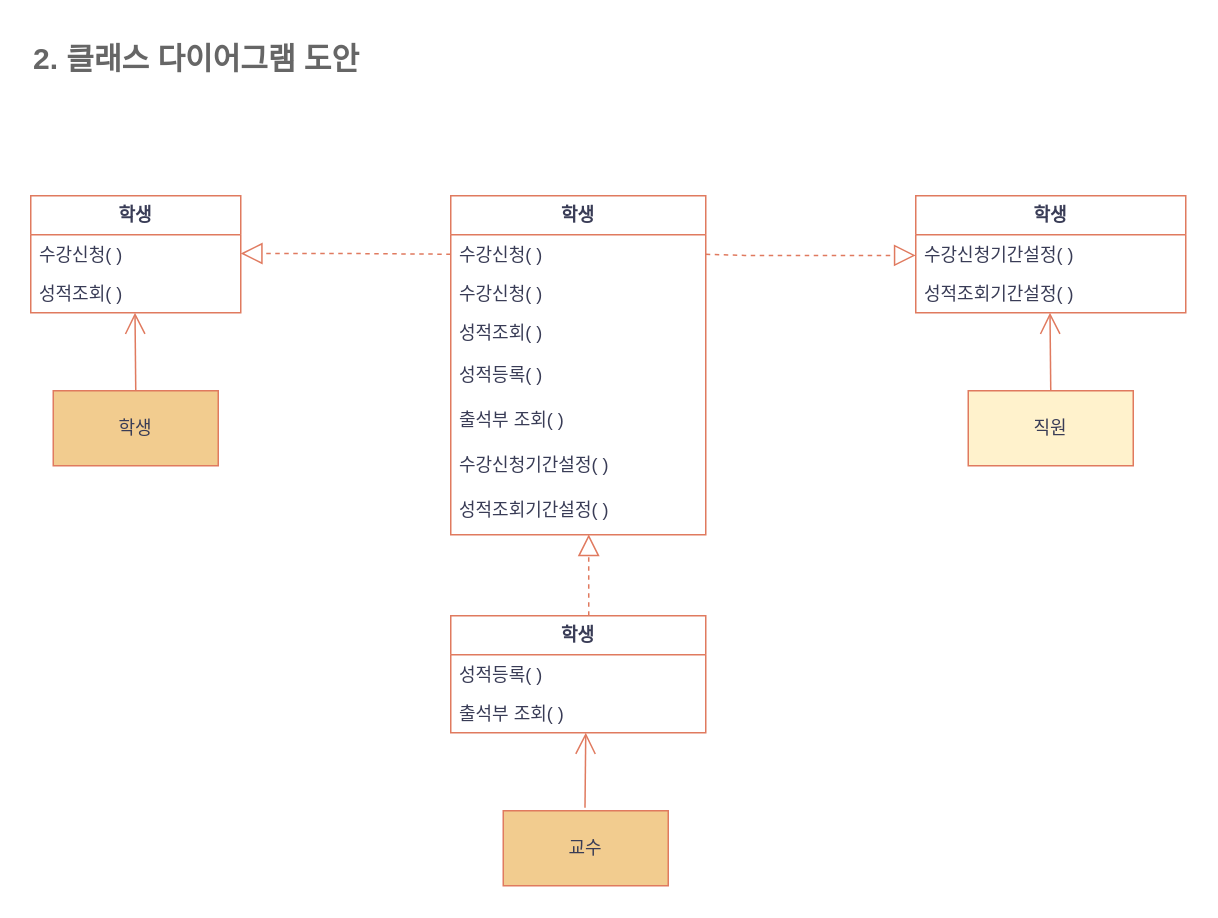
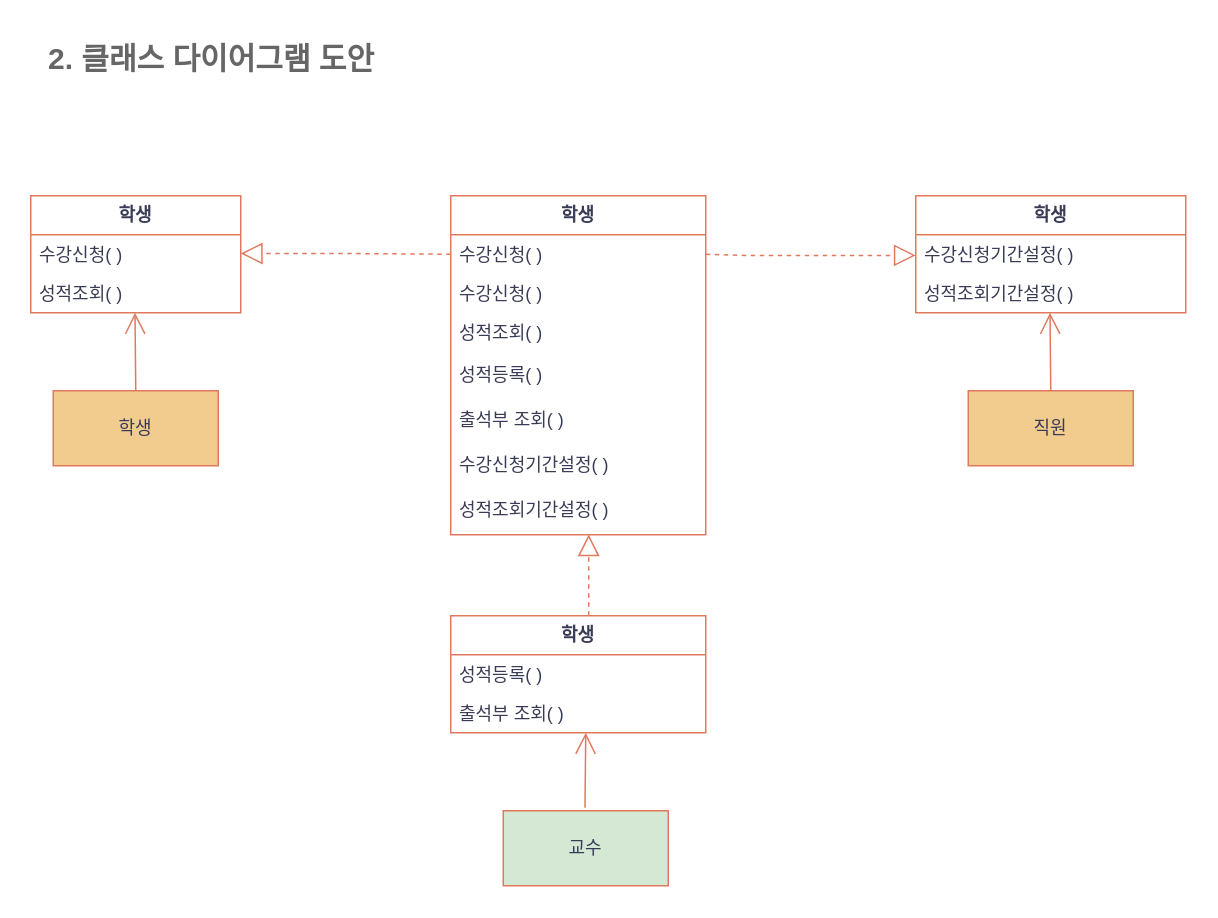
(226, 61) -> (241, 61)
(1051, 428) -> (1051, 428)
(586, 848) -> (586, 848)
